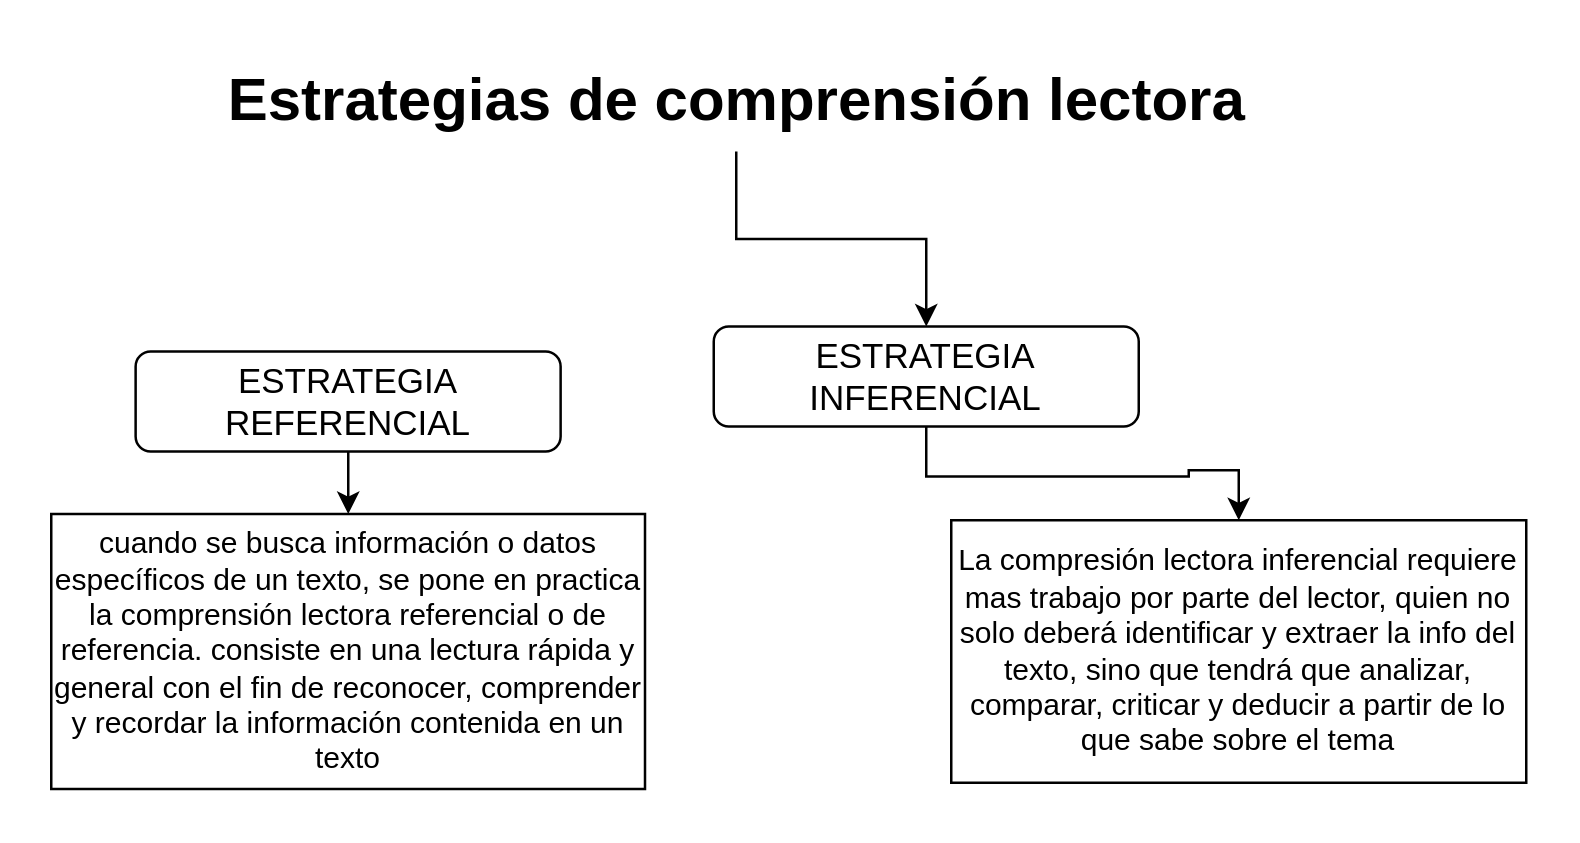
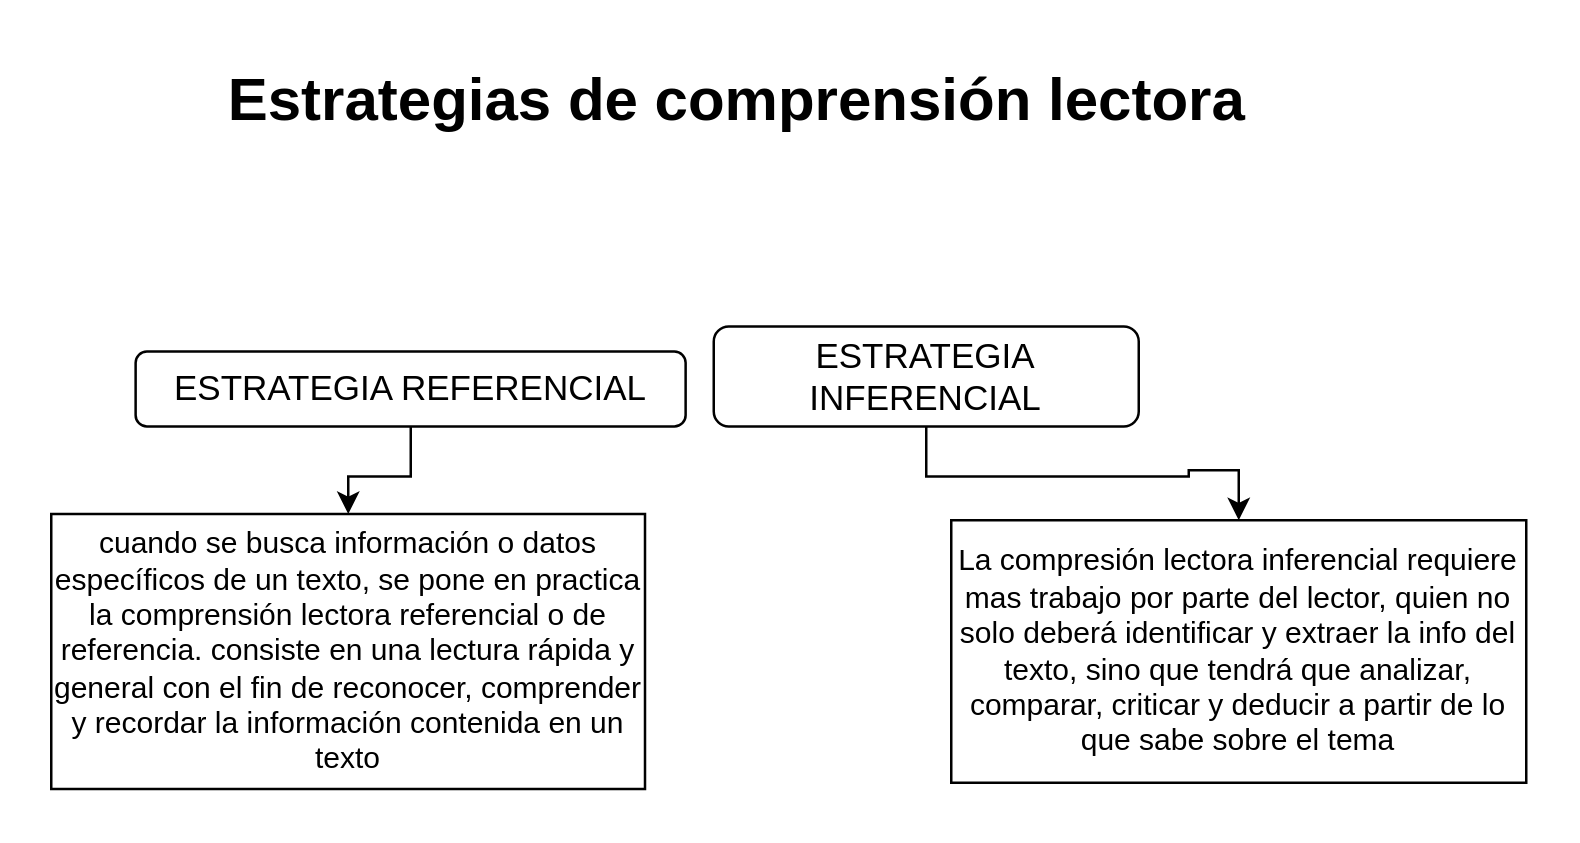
(823, 239) -> none
(348, 401) -> (411, 389)
